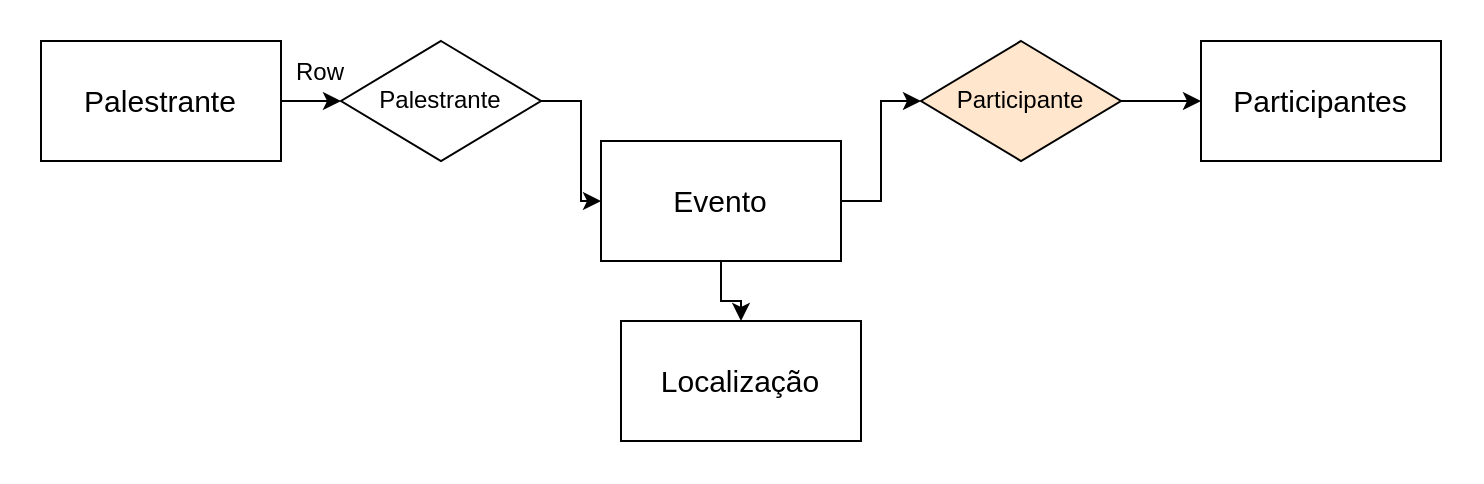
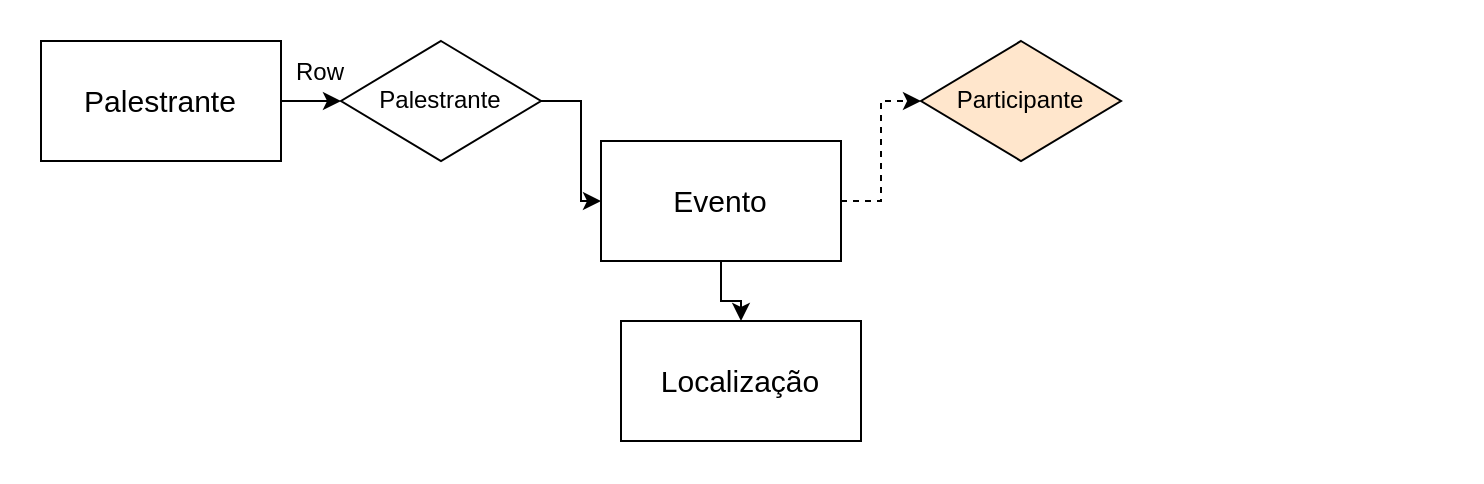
(1154, 101) -> none
(1321, 101) -> none
(881, 156) -> (881, 156)
